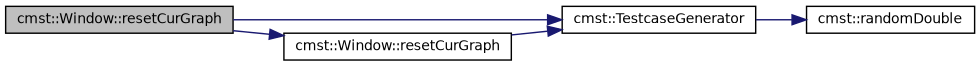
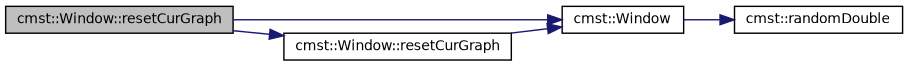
(659, 20) -> (623, 20)
